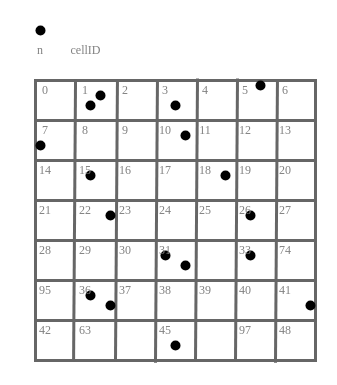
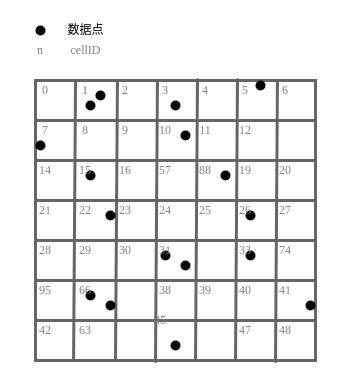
none -> (86, 31)
(286, 131) -> none
(166, 171) -> (166, 171)
(206, 171) -> (206, 171)
(86, 291) -> (86, 291)
(126, 291) -> none
(166, 331) -> (161, 321)
(246, 331) -> (246, 331)
